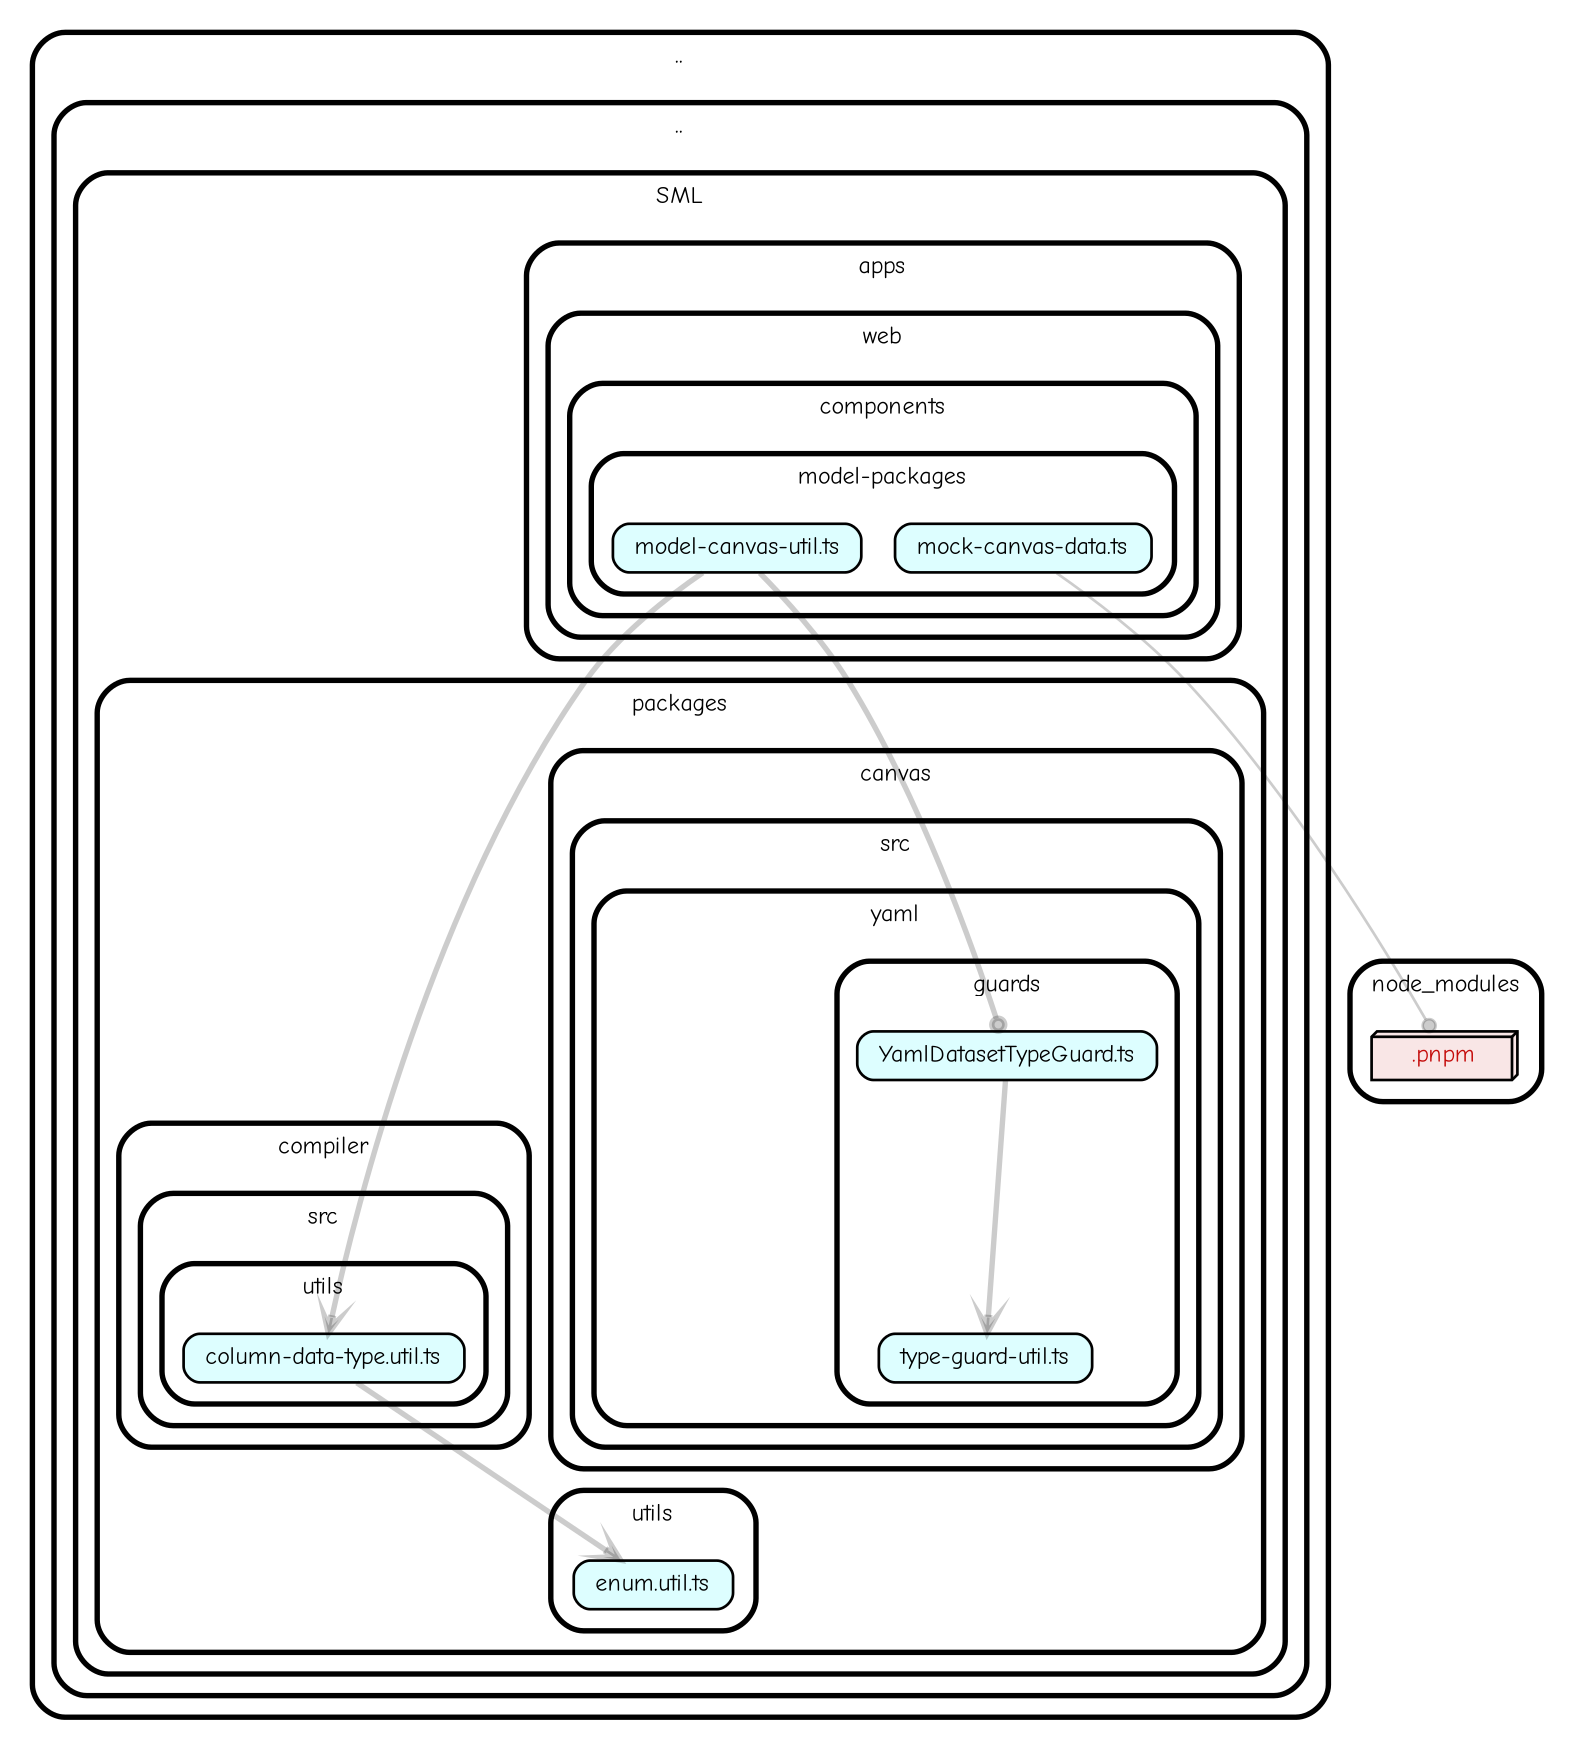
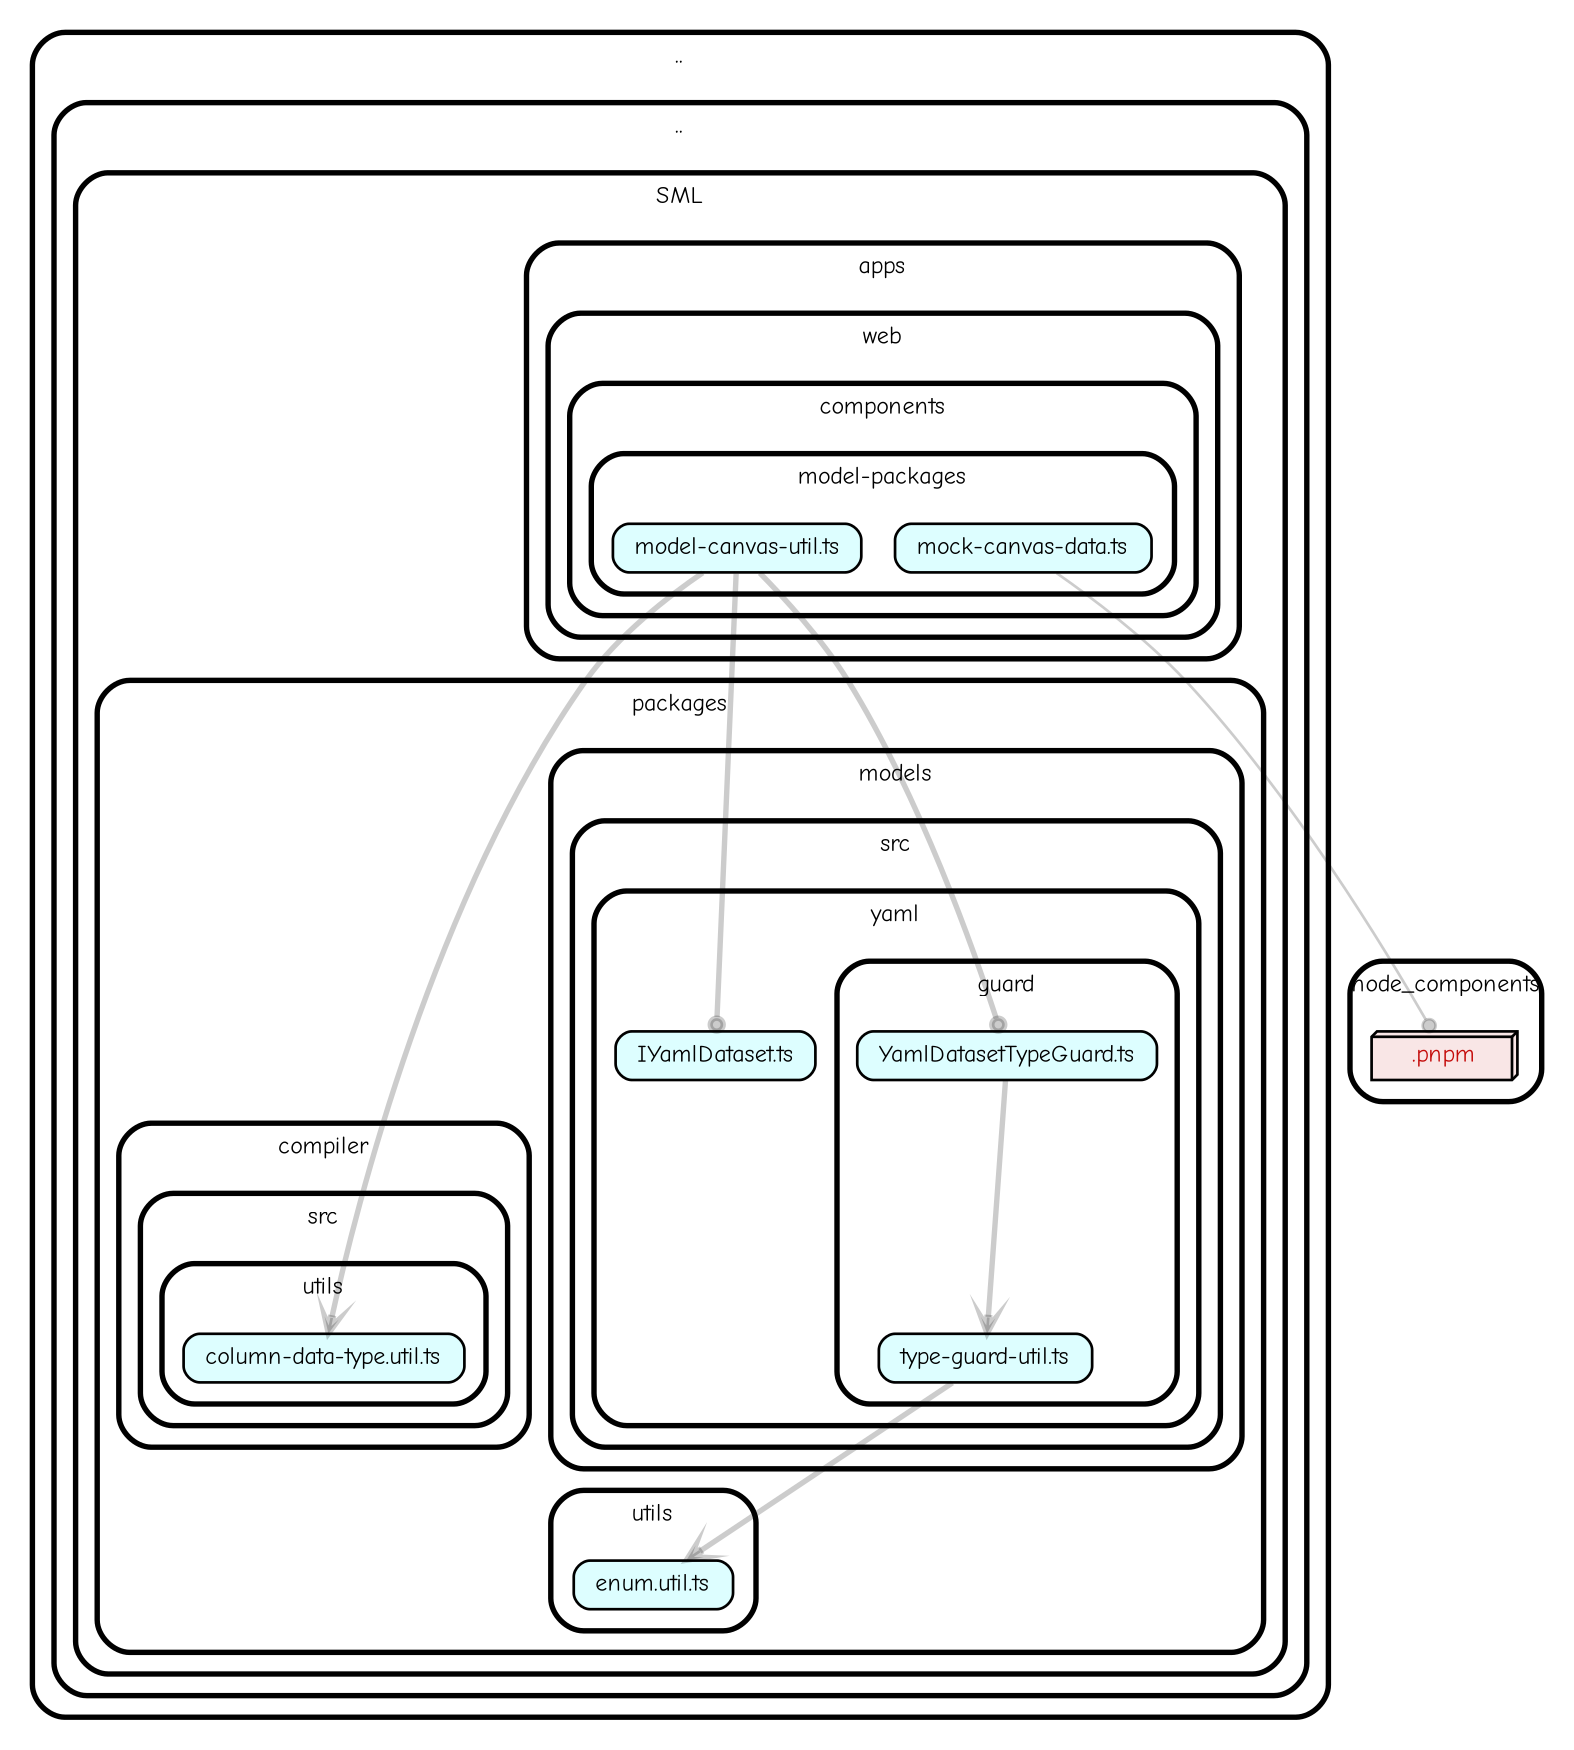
(896, 775) -> (896, 775)
(1007, 986) -> (1007, 986)
(1446, 986) -> (1446, 986)
none -> (716, 1056)
(482, 1467) -> (795, 1488)
